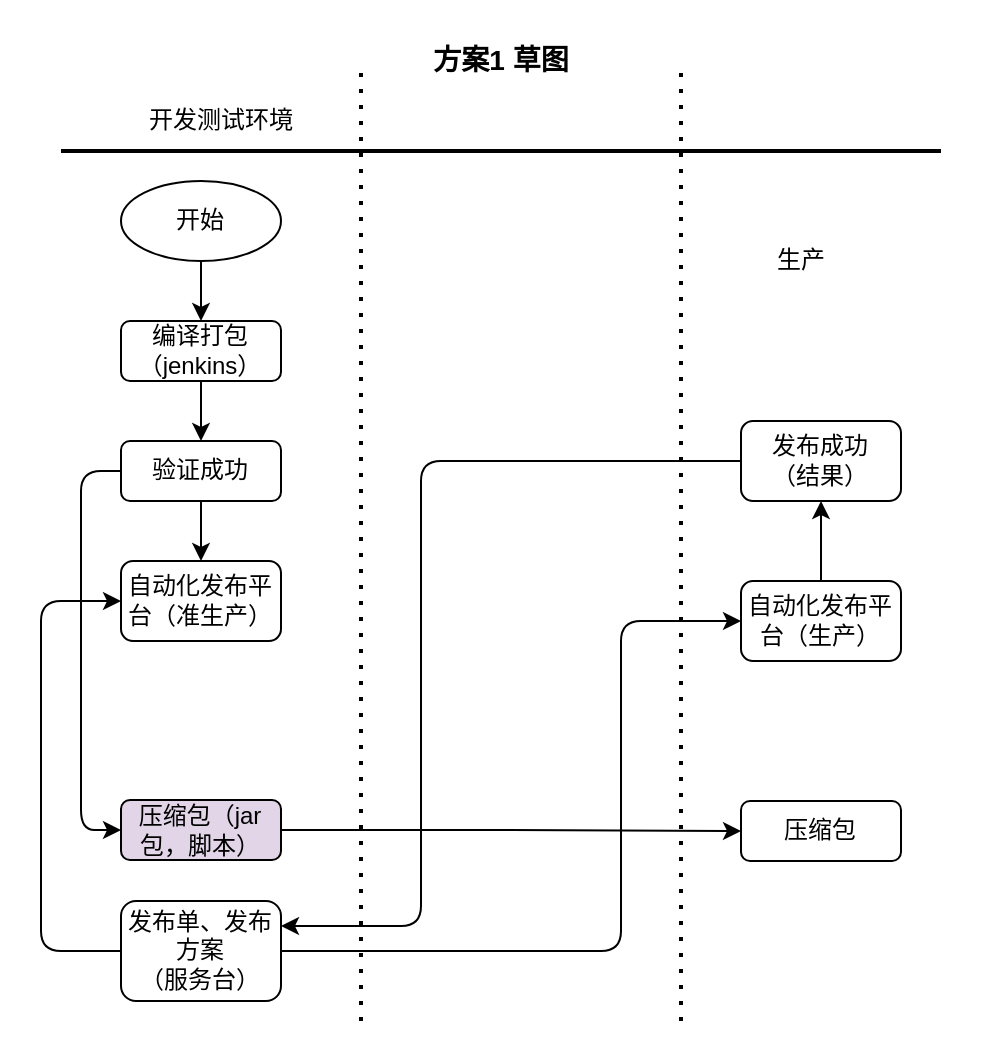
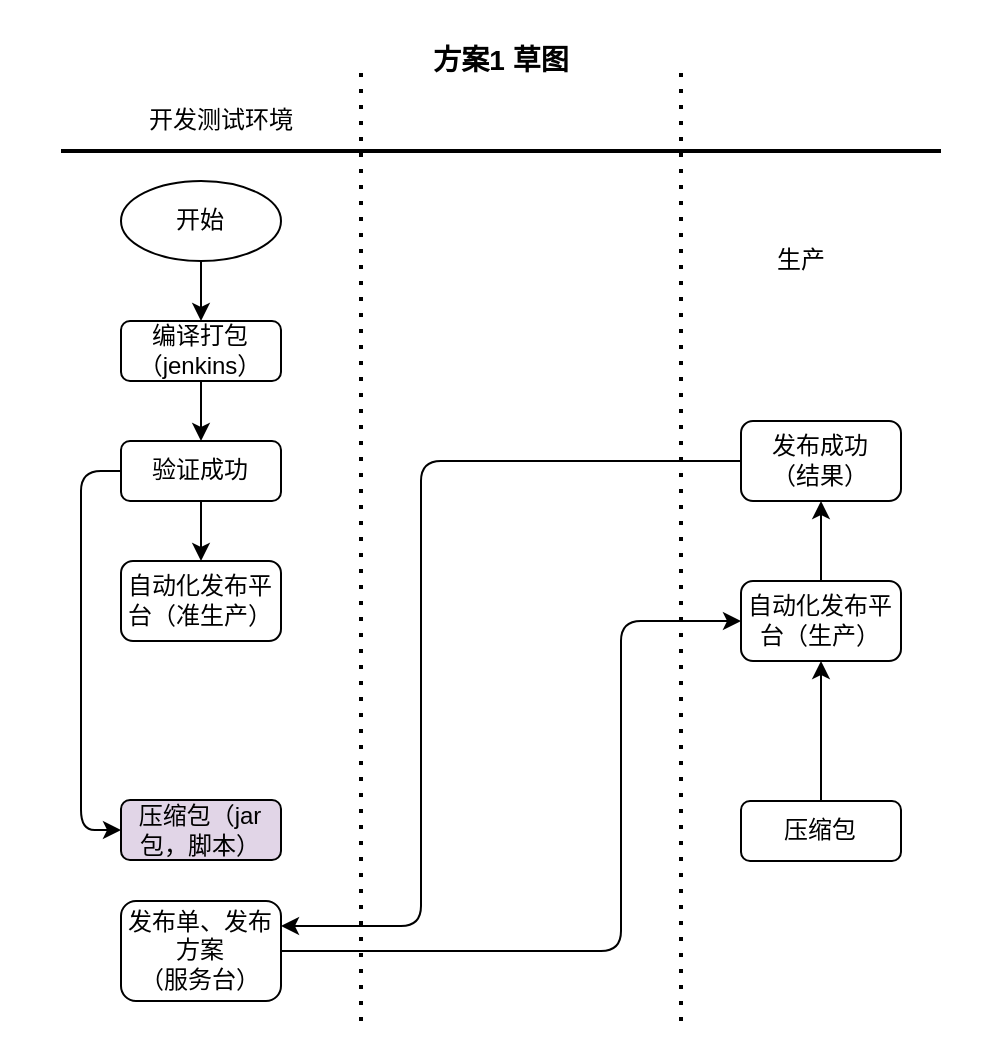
none -> (821, 738)
(41, 783) -> none
(504, 830) -> none
